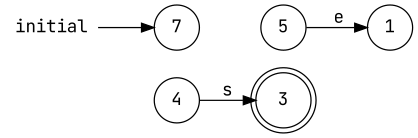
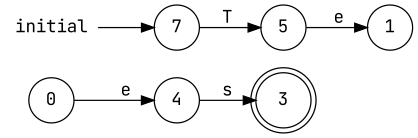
none -> (224, 28)
none -> (51, 100)
